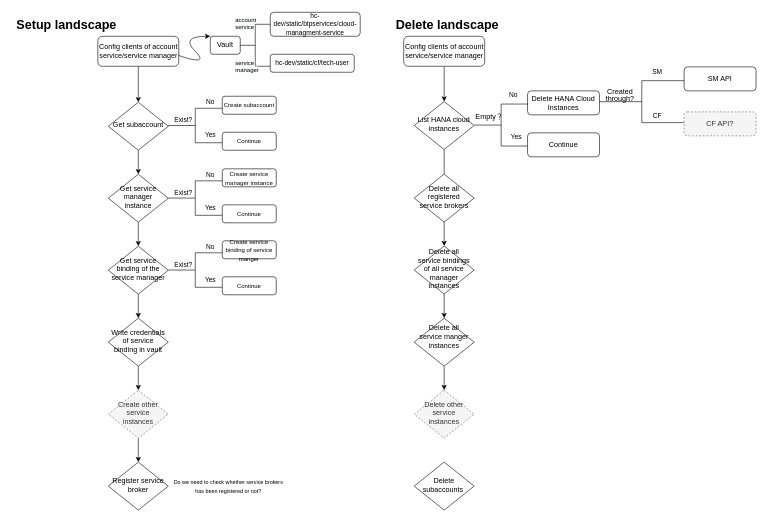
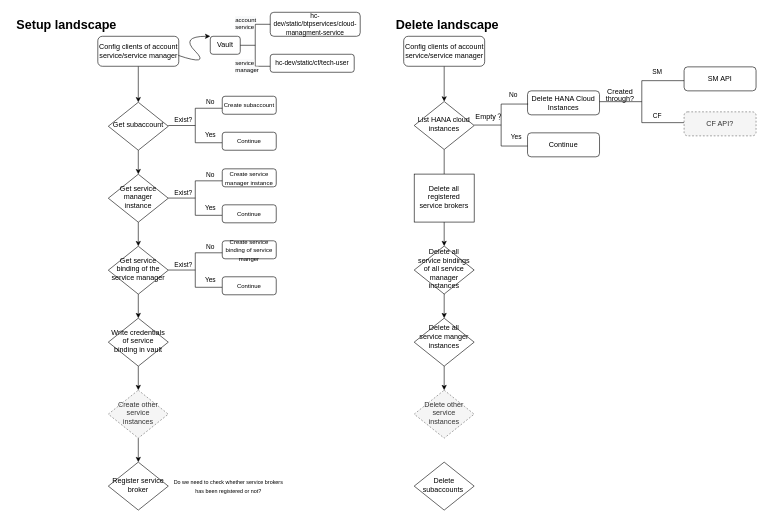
(444, 198) -> (444, 198)
